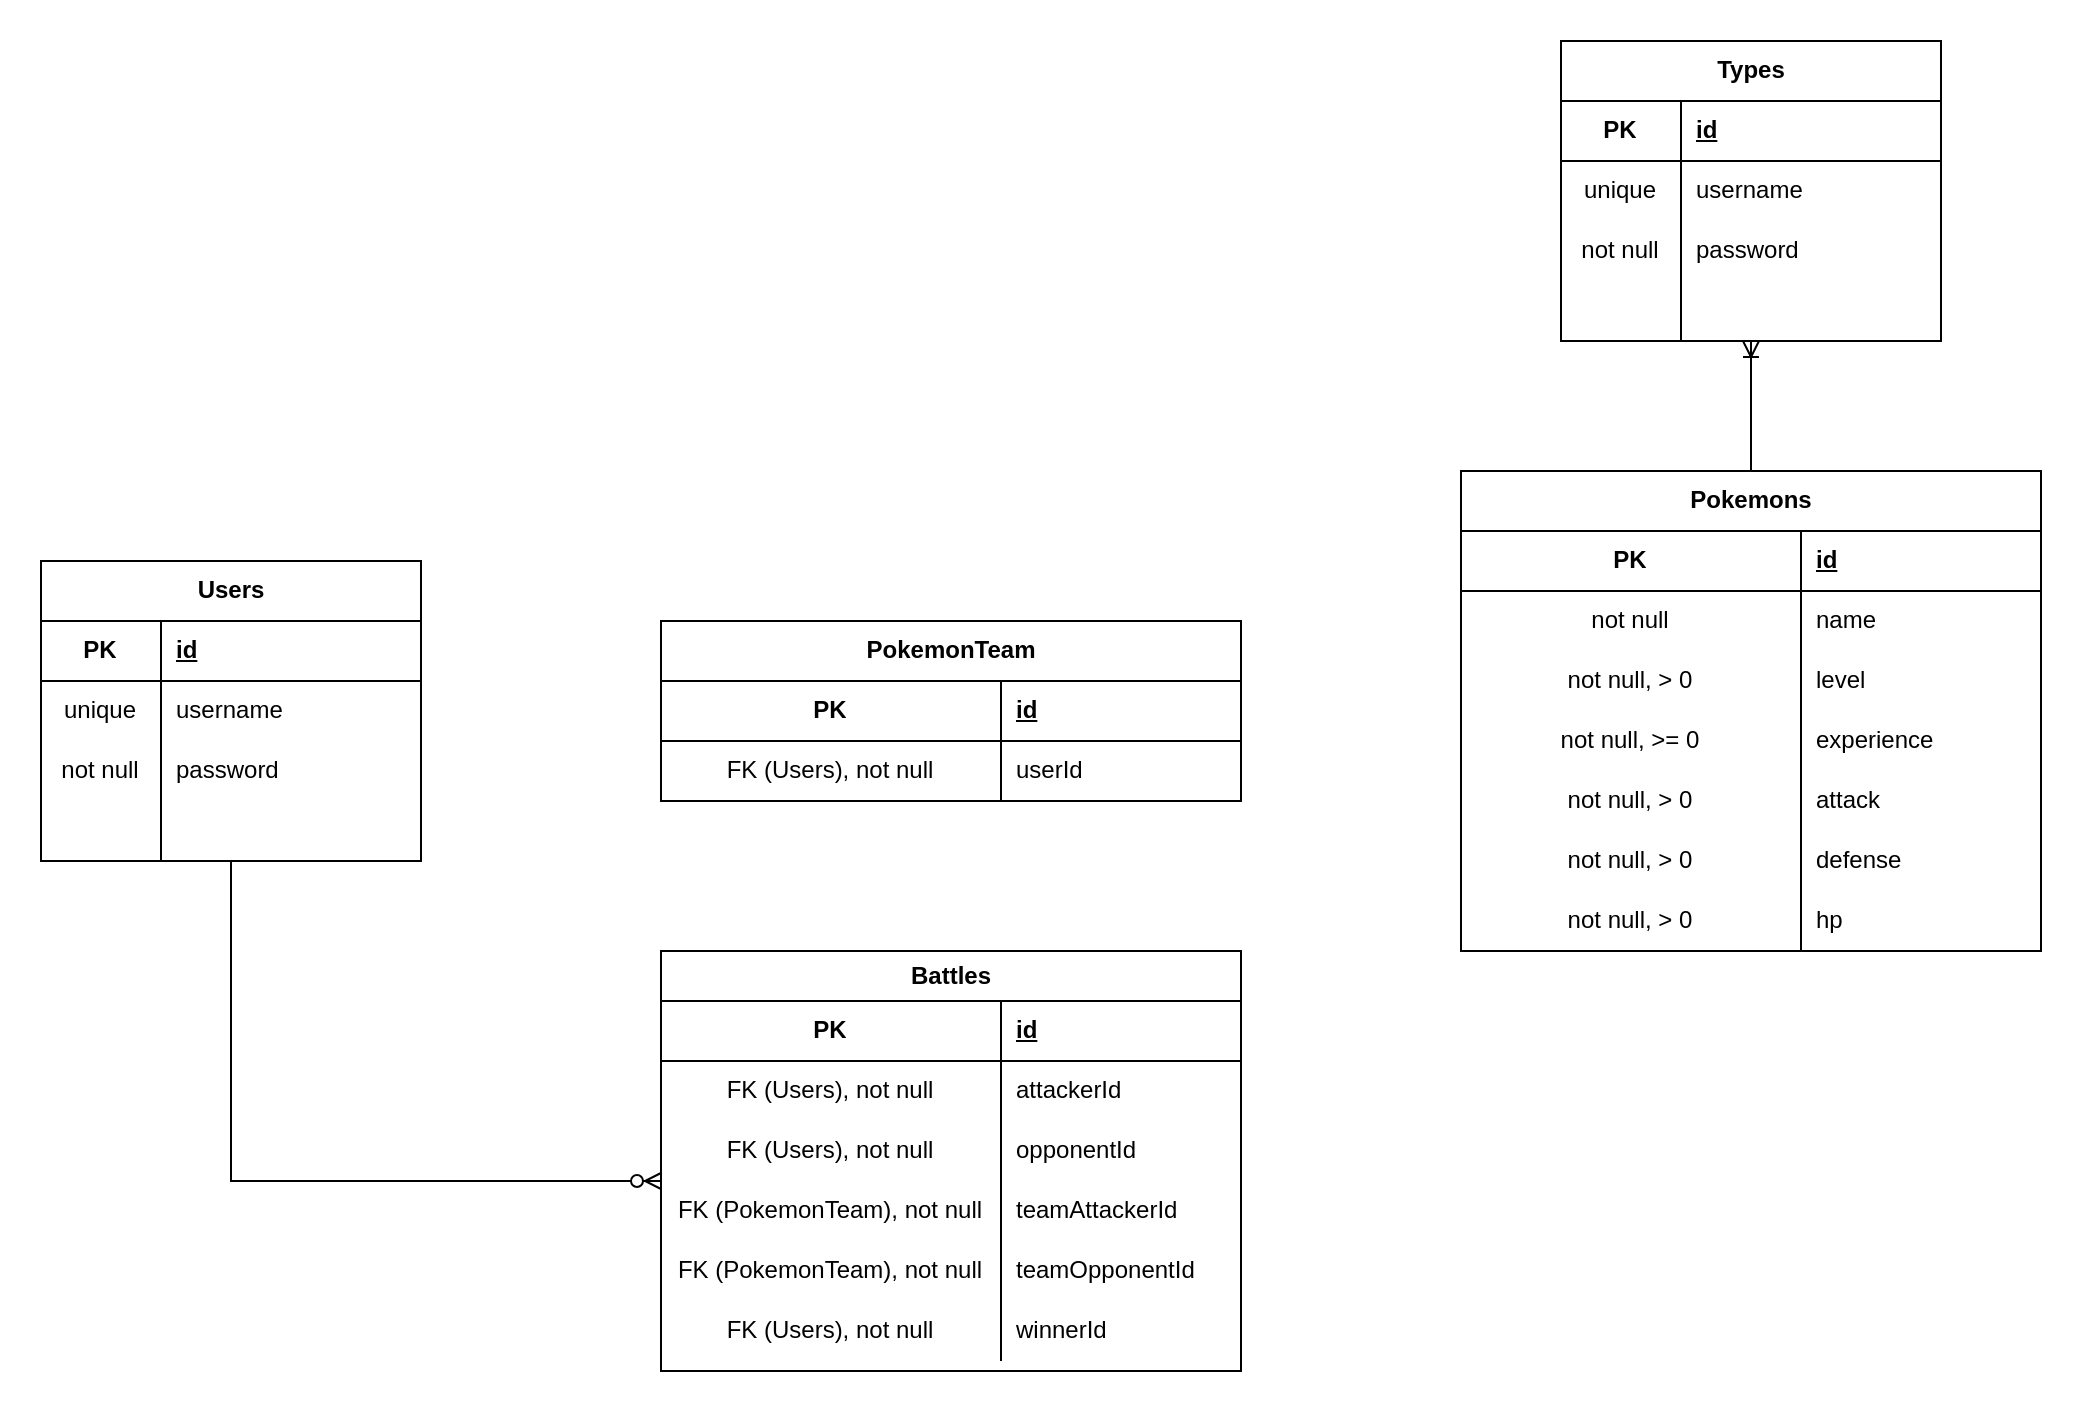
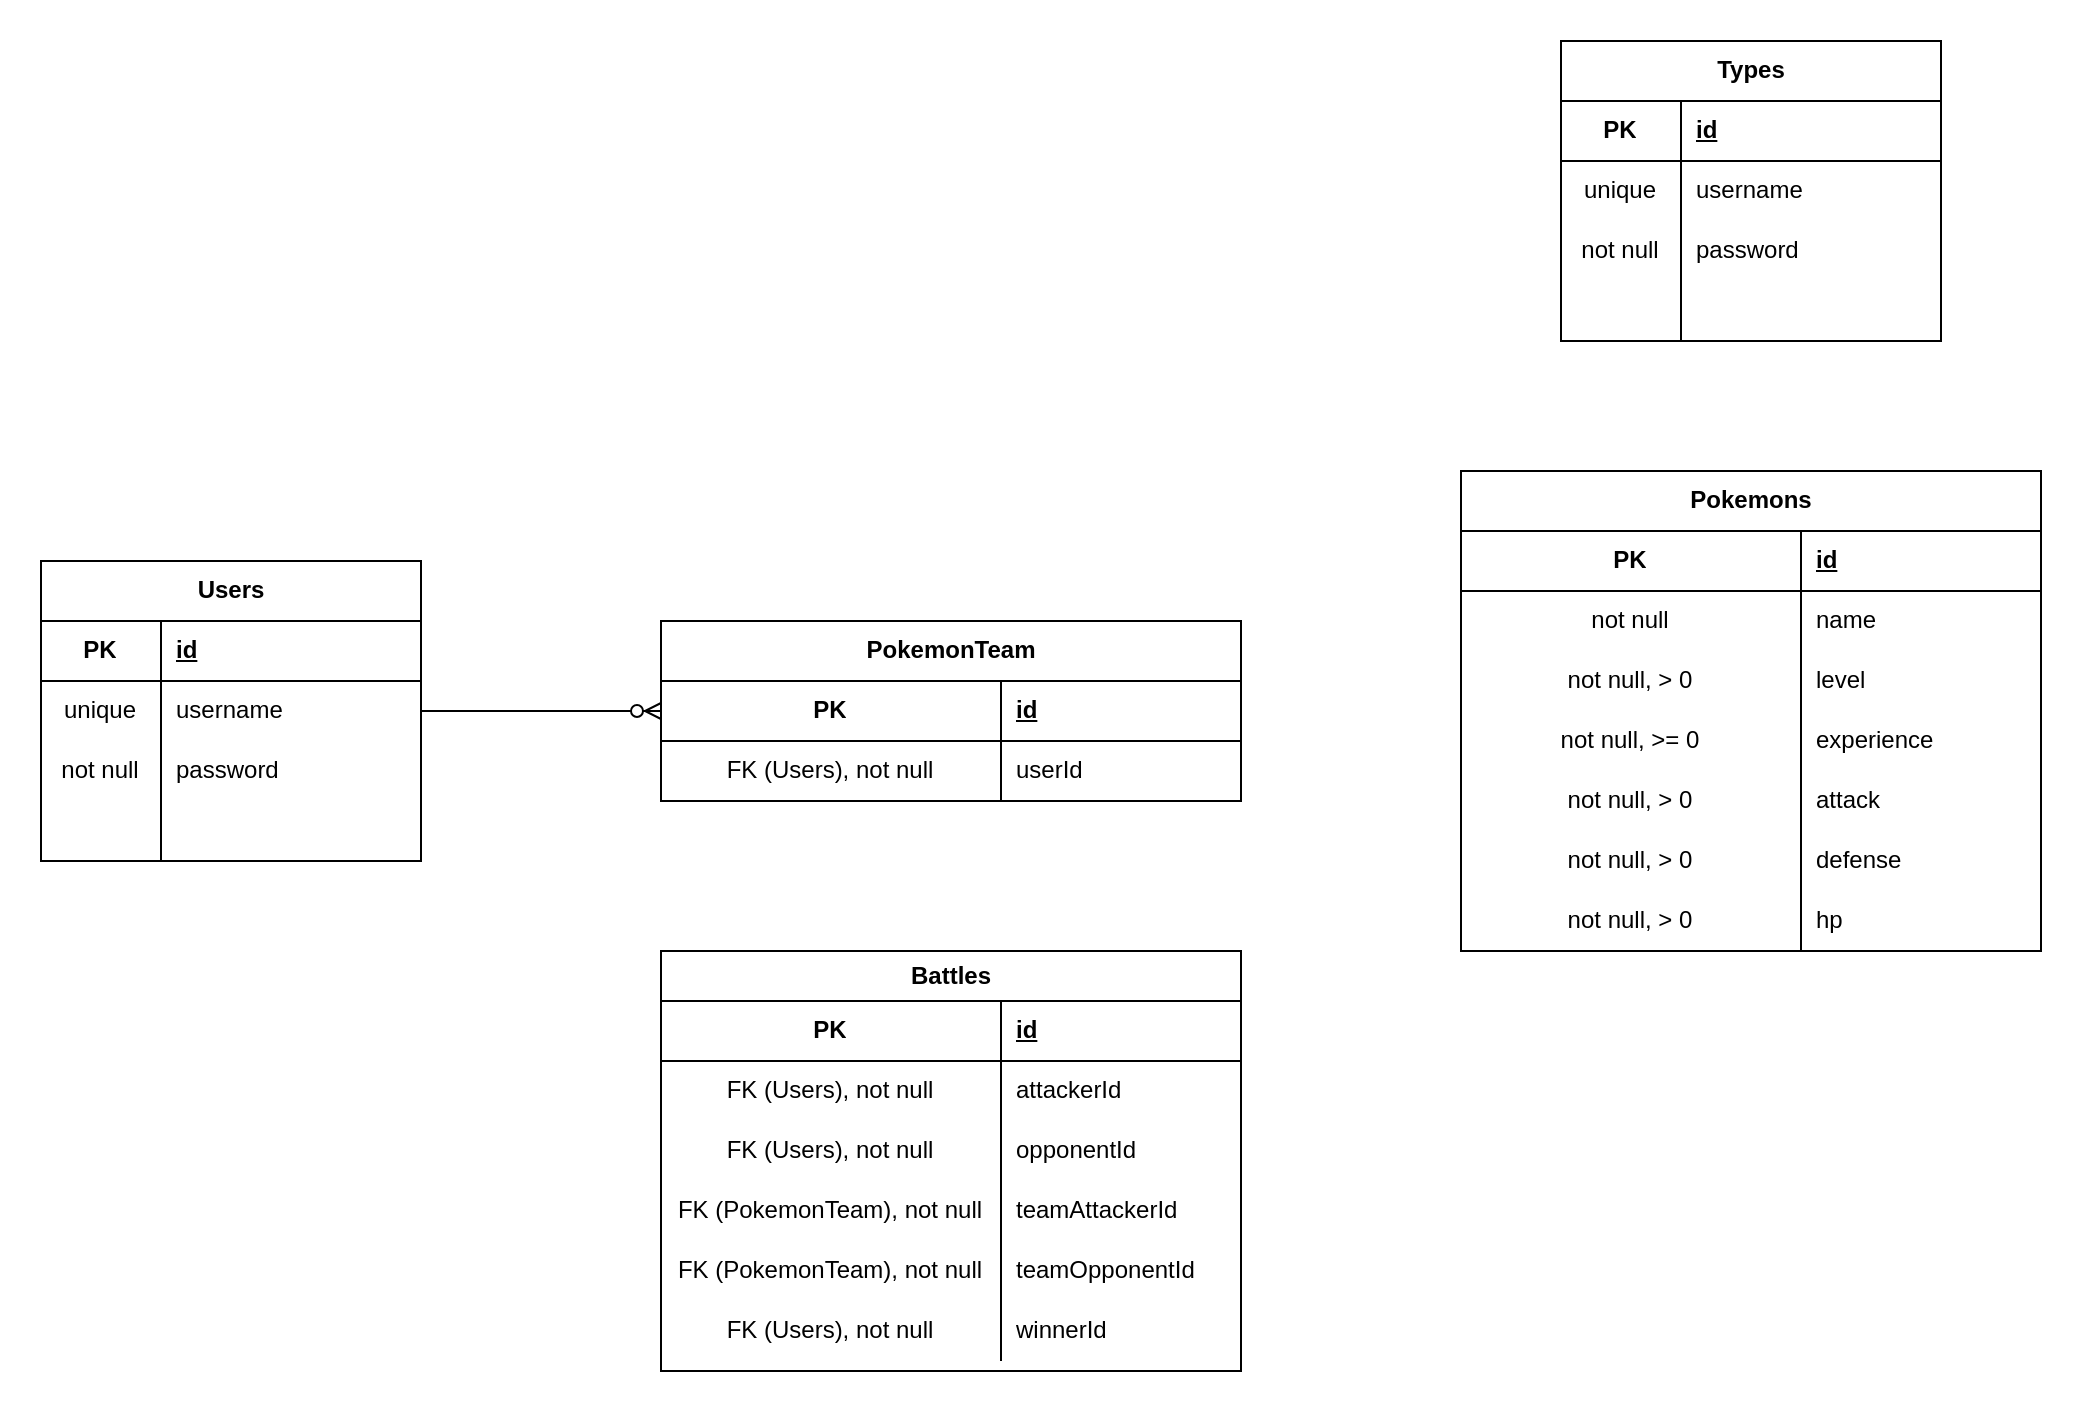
(1751, 408) -> none
none -> (541, 711)
(286, 1181) -> none
